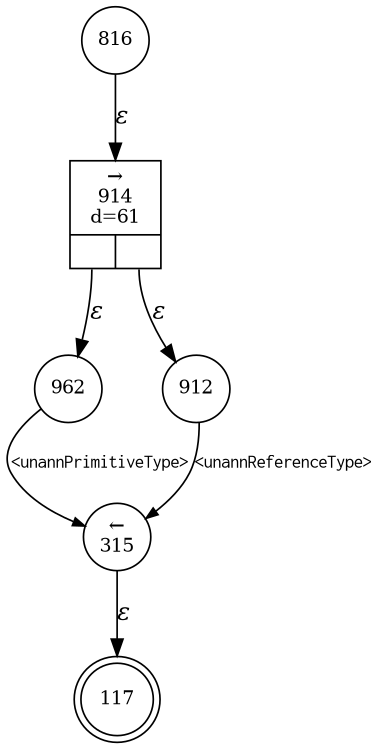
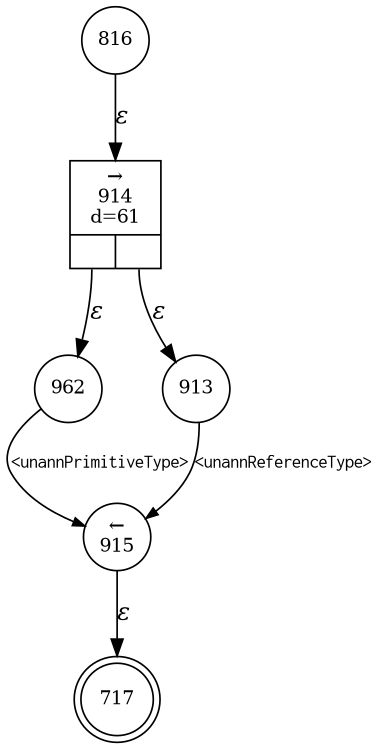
(196, 389) -> (196, 389)
(117, 537) -> (117, 537)
(117, 699) -> (117, 699)
